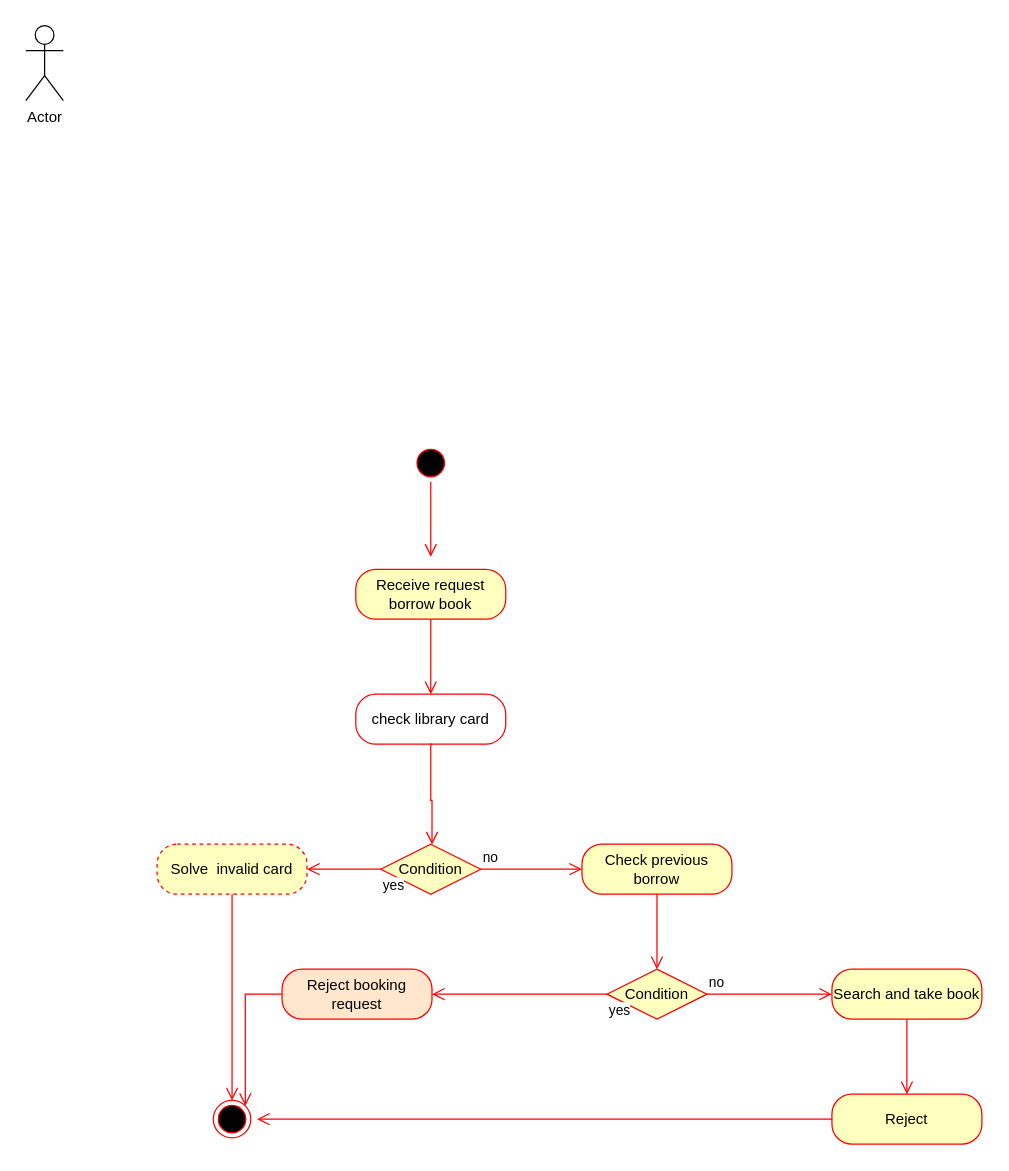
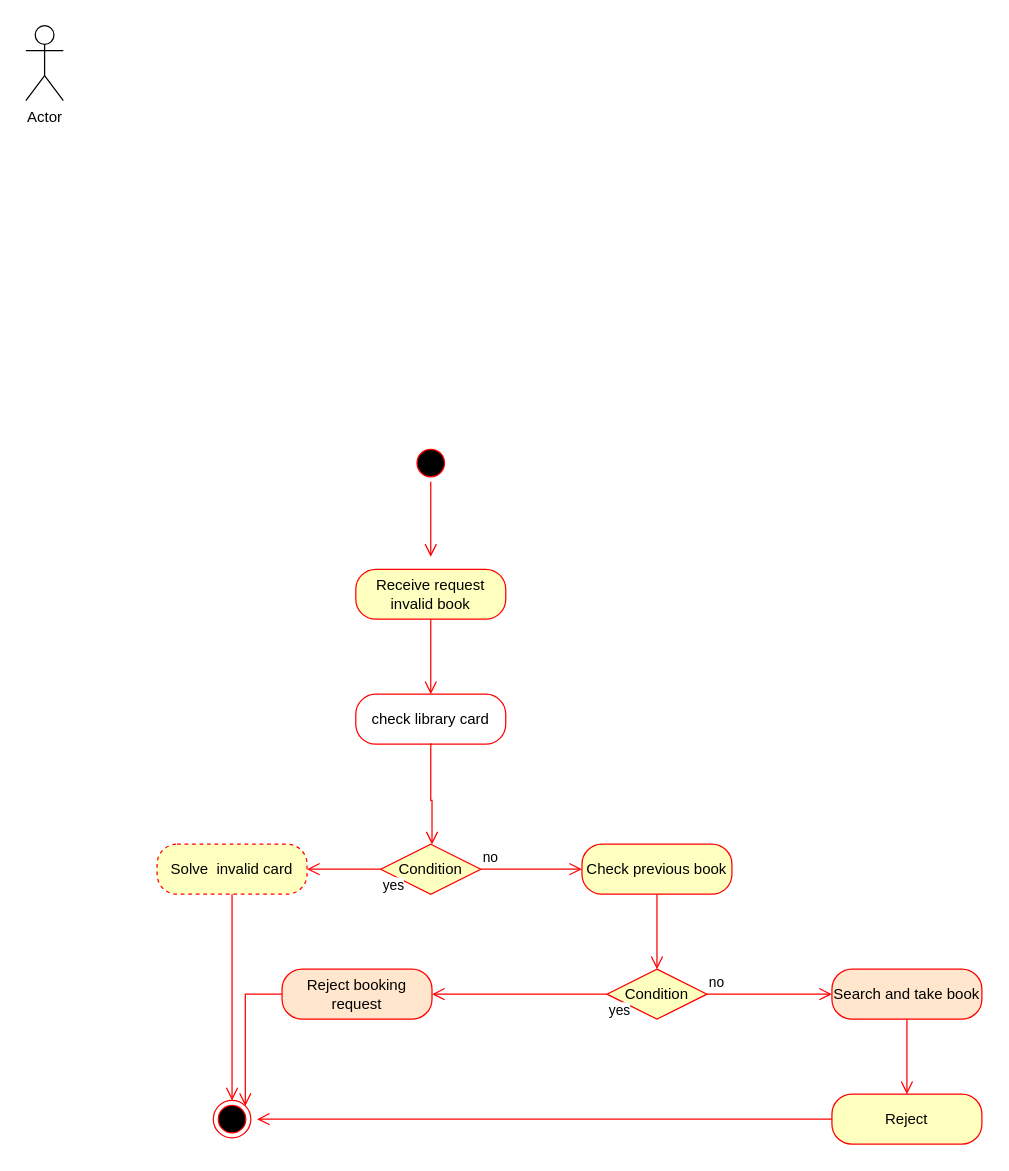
(431, 594) -> (431, 594)
(657, 869) -> (657, 869)
(907, 994) -> (907, 994)
